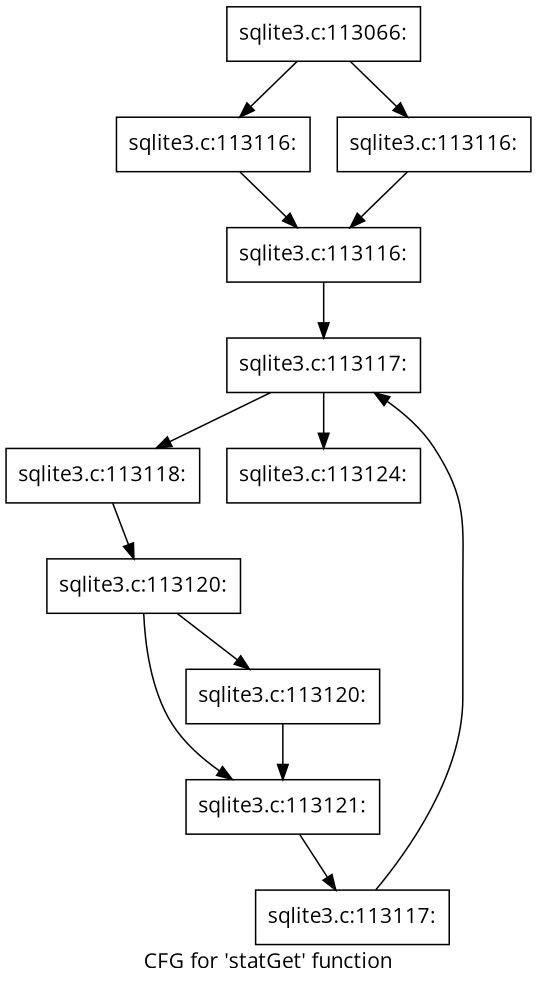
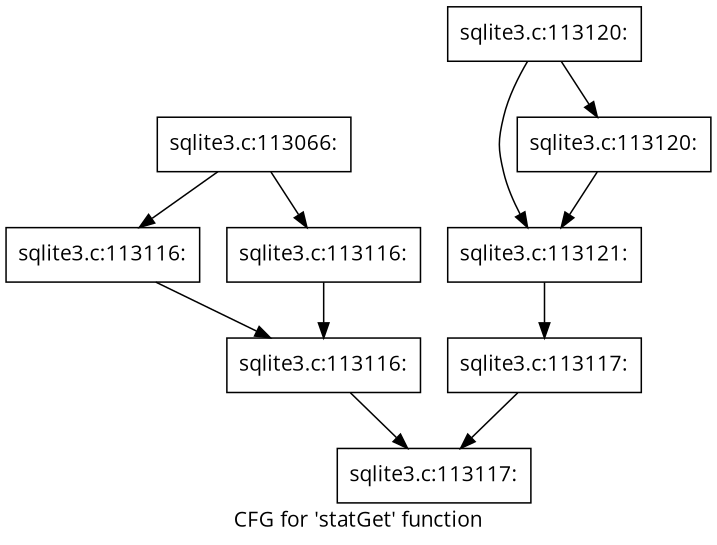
(103, 476) -> none
(324, 476) -> none
